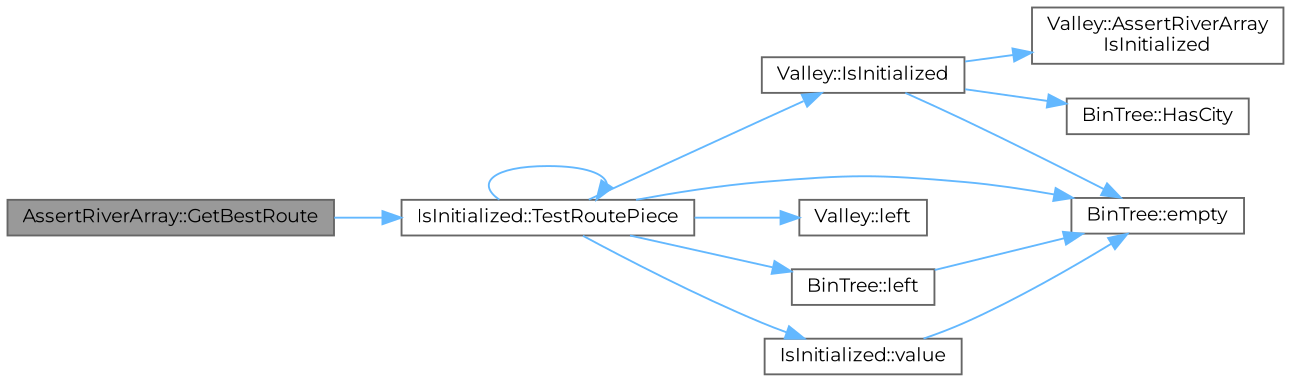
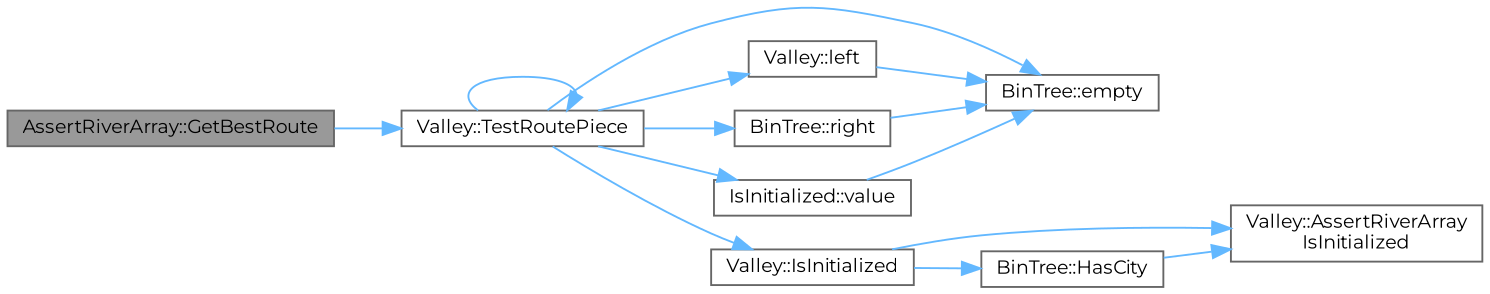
(1005, 140) -> (922, 73)
(548, 218) -> (523, 128)
none -> (1188, 255)
(863, 287) -> (812, 128)
